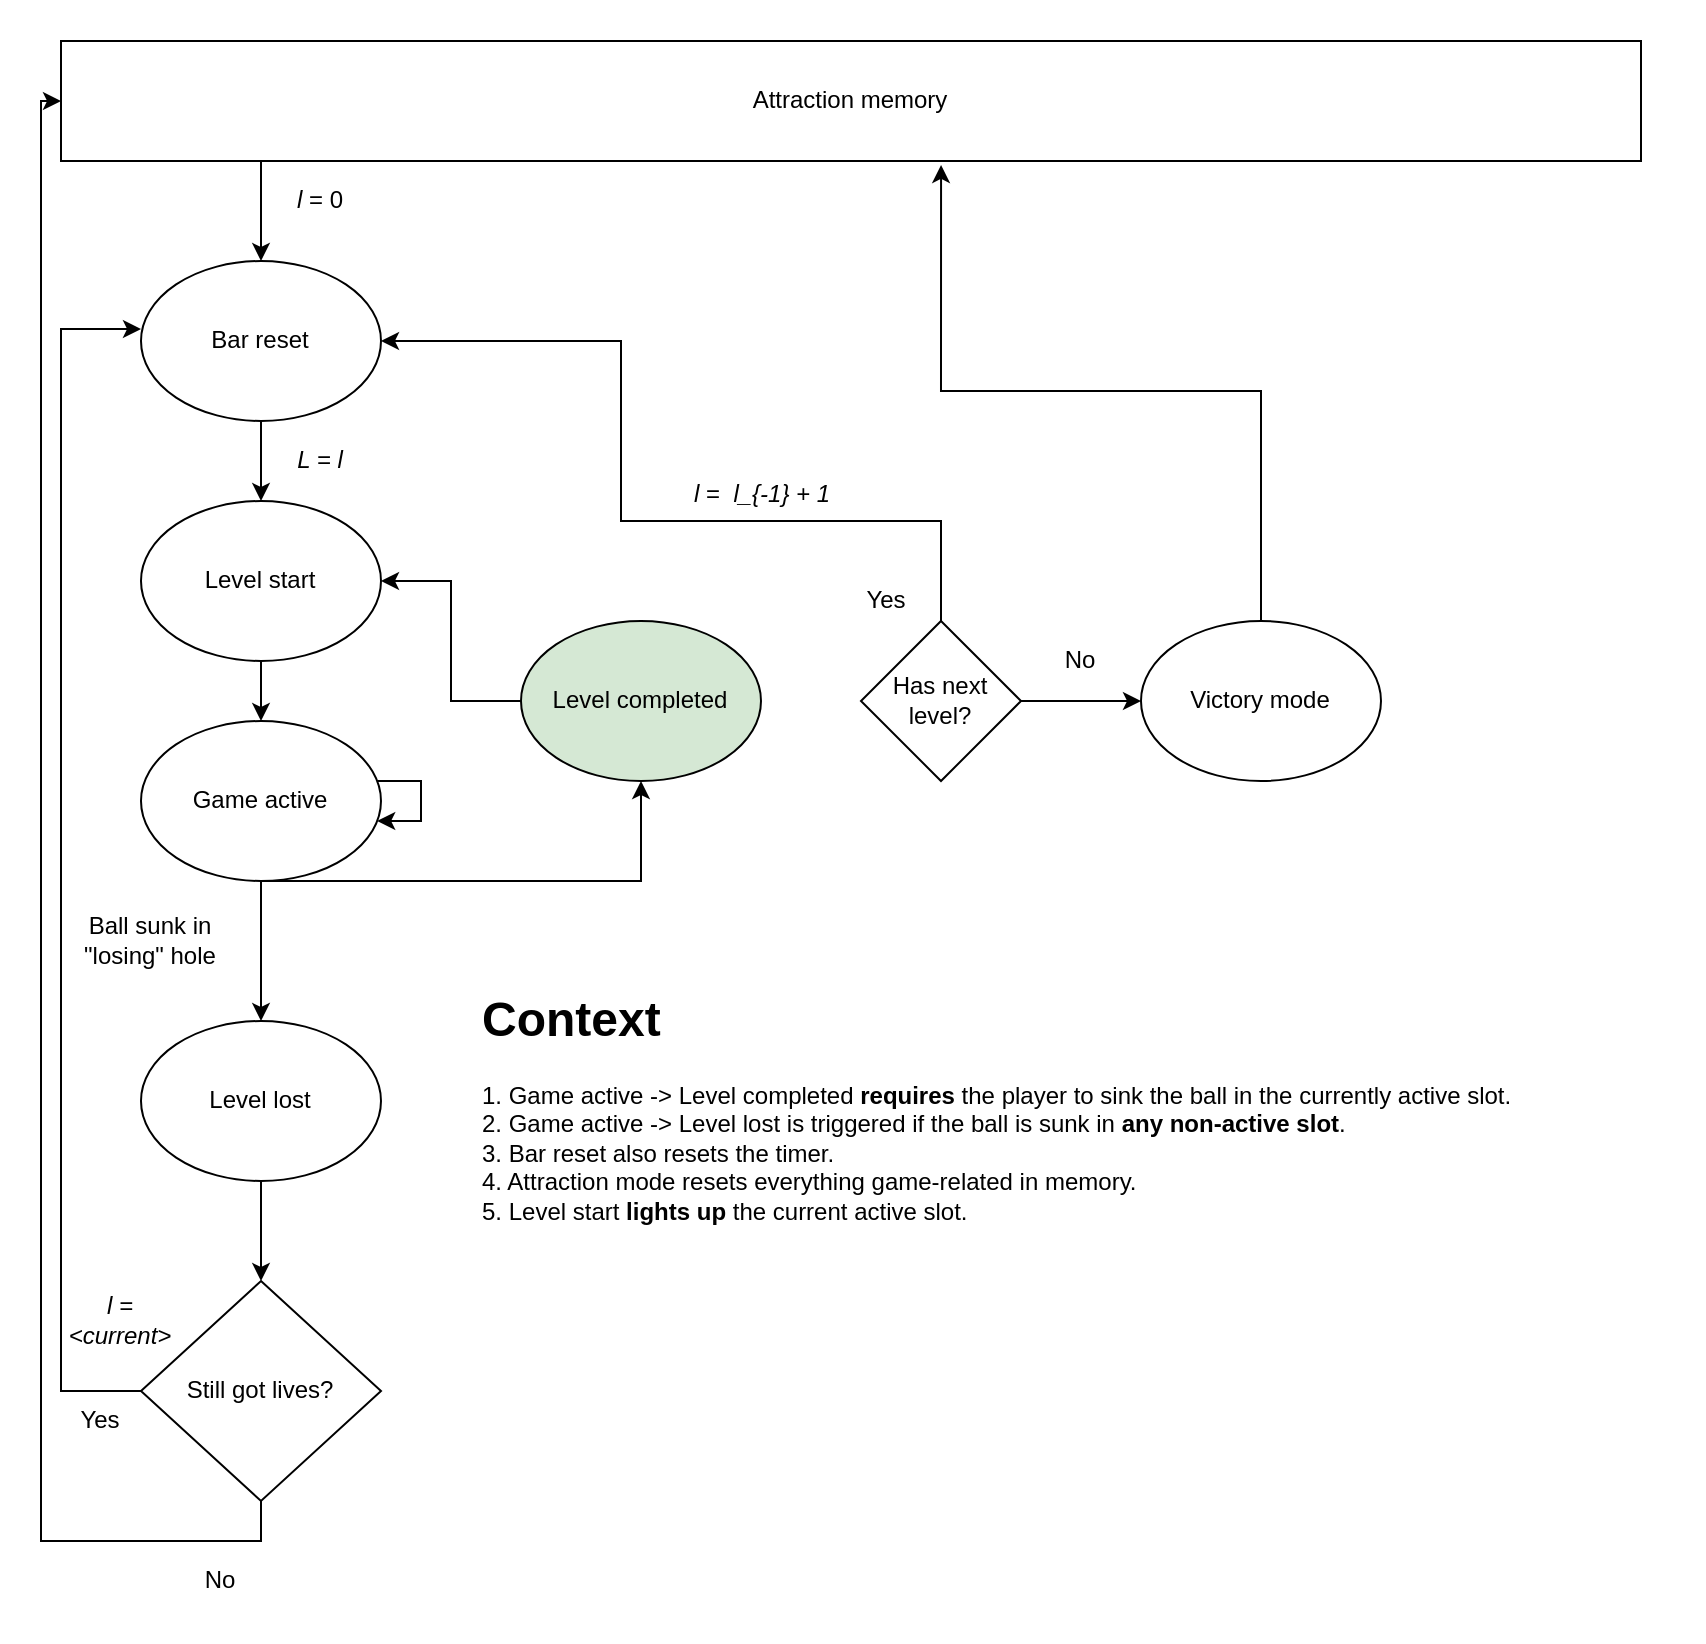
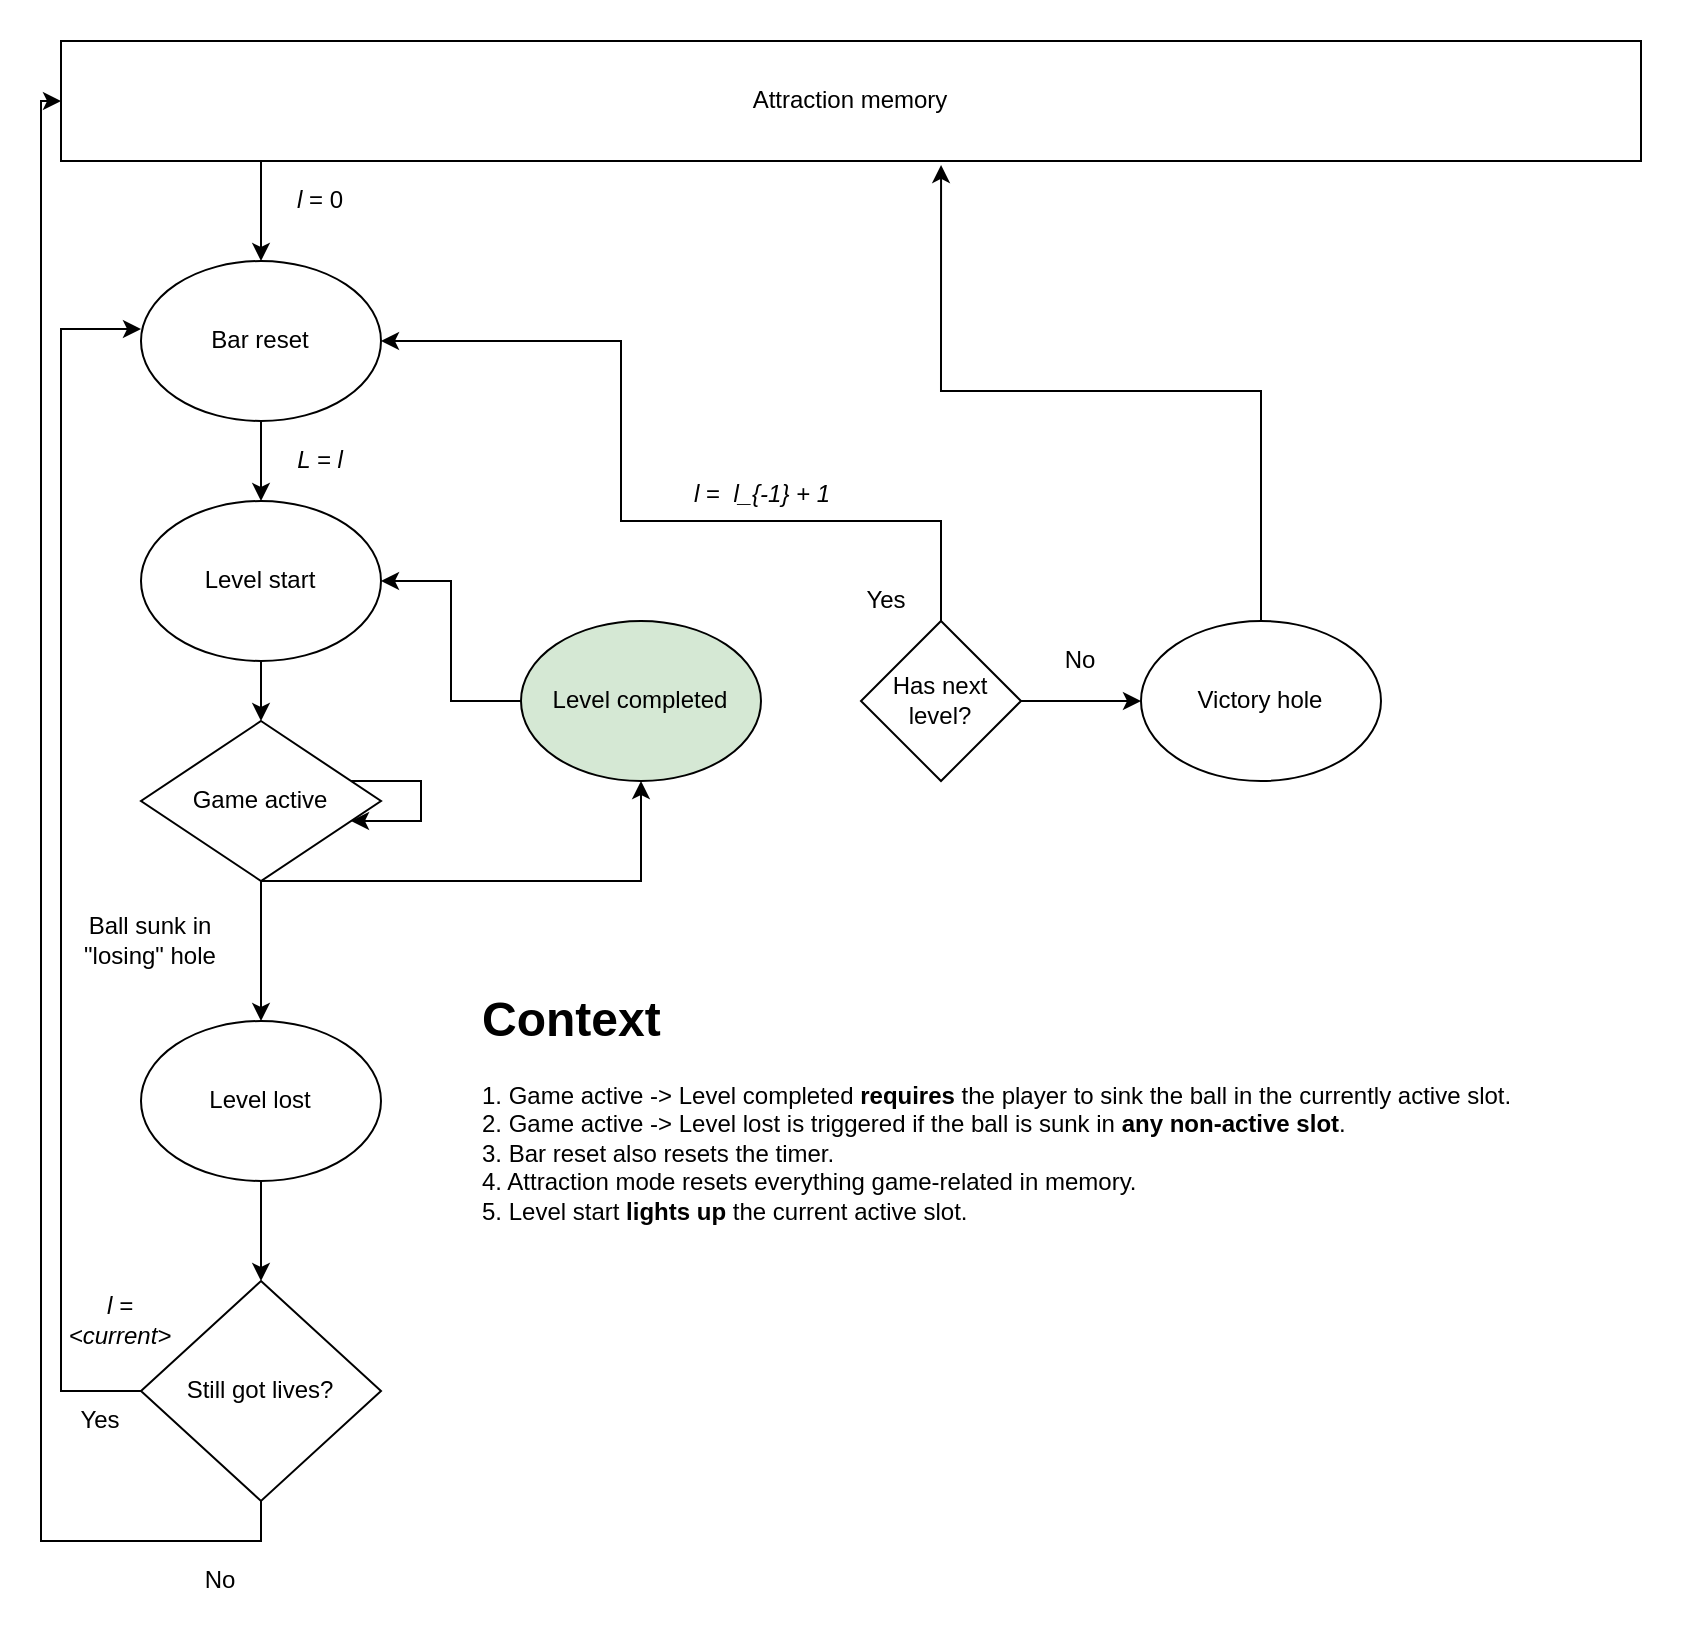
(1261, 701) -> (1261, 701)
(261, 801) -> (261, 801)
